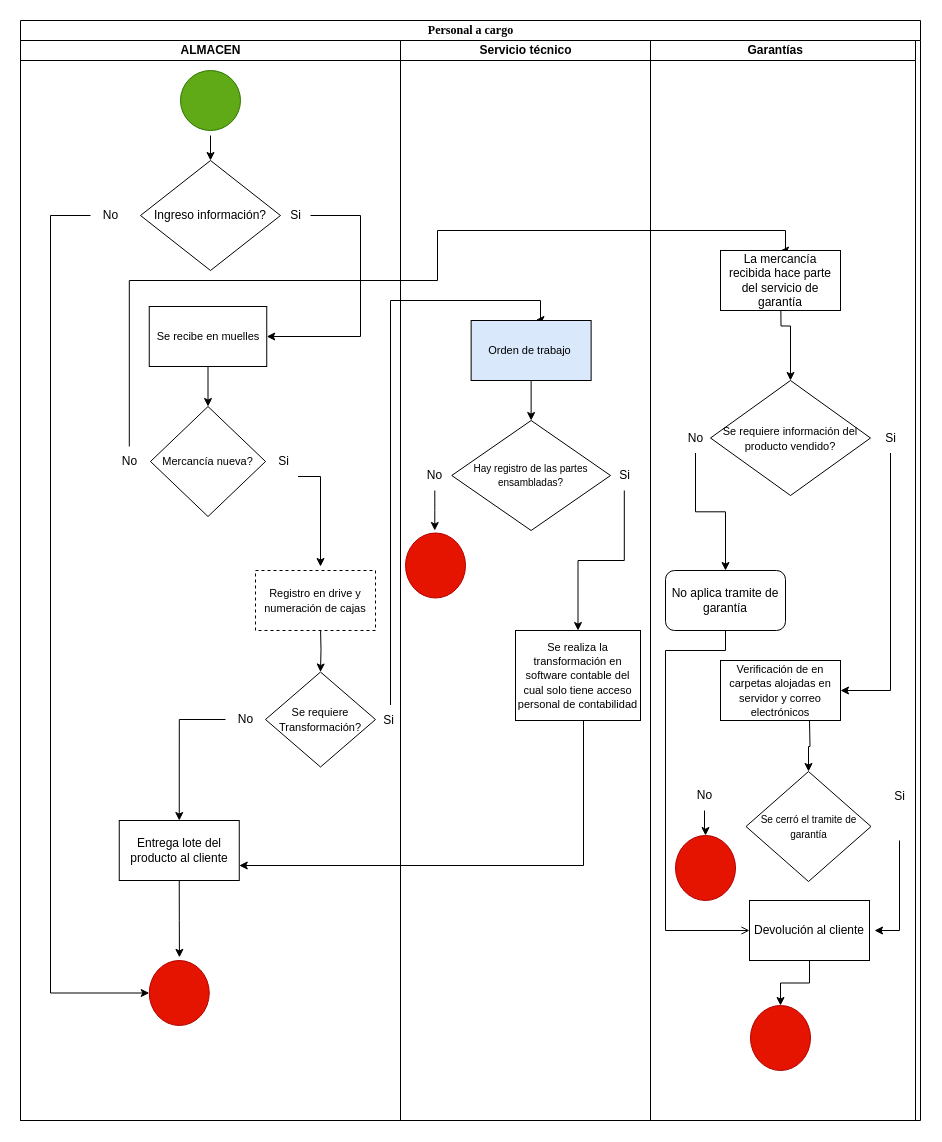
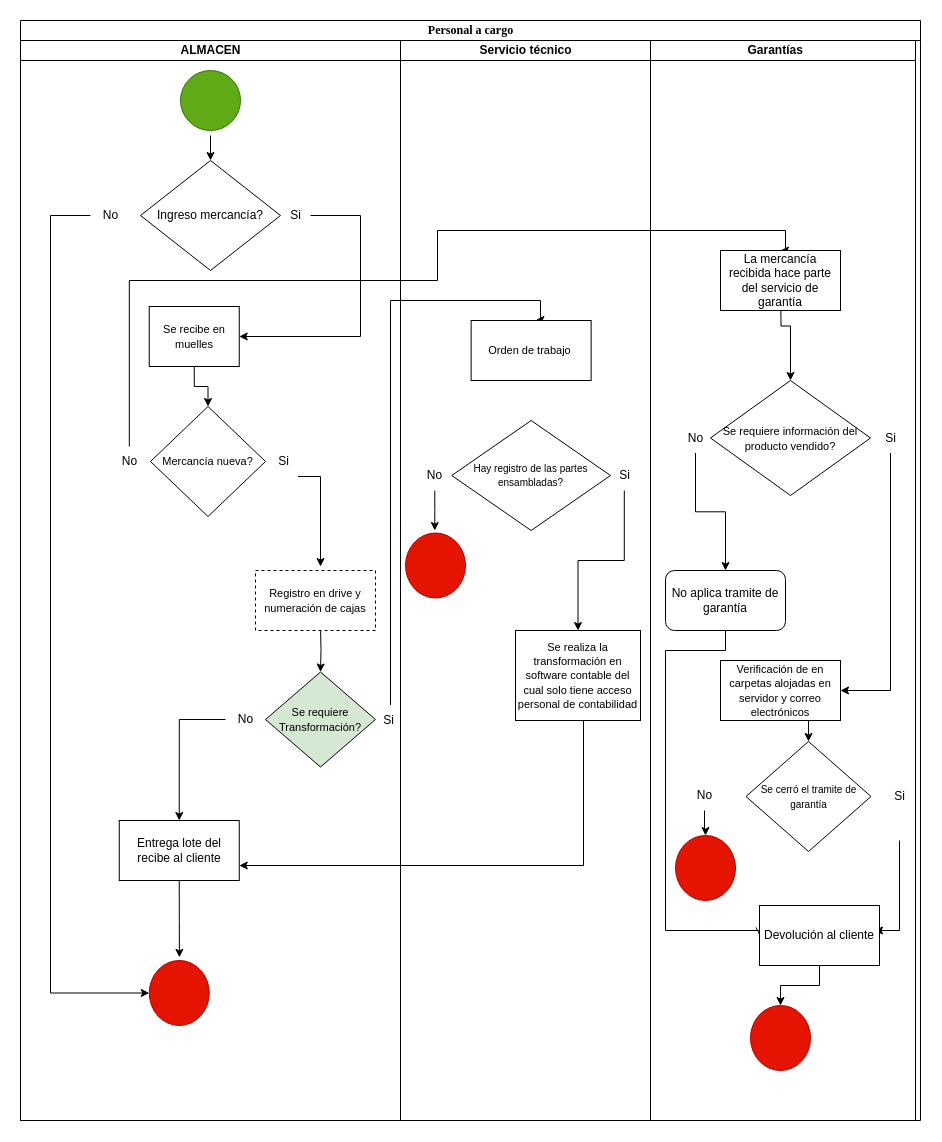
(211, 216) -> (211, 216)
(208, 337) -> (194, 337)
(531, 351) -> (531, 351)
(531, 397) -> none
(321, 720) -> (321, 720)
(809, 827) -> (809, 797)
(180, 851) -> (180, 851)
(810, 931) -> (820, 936)
